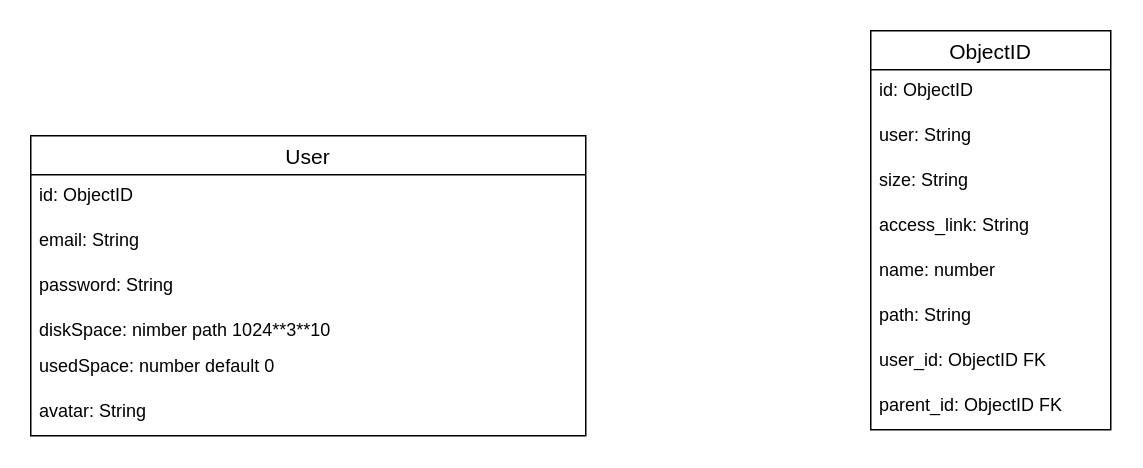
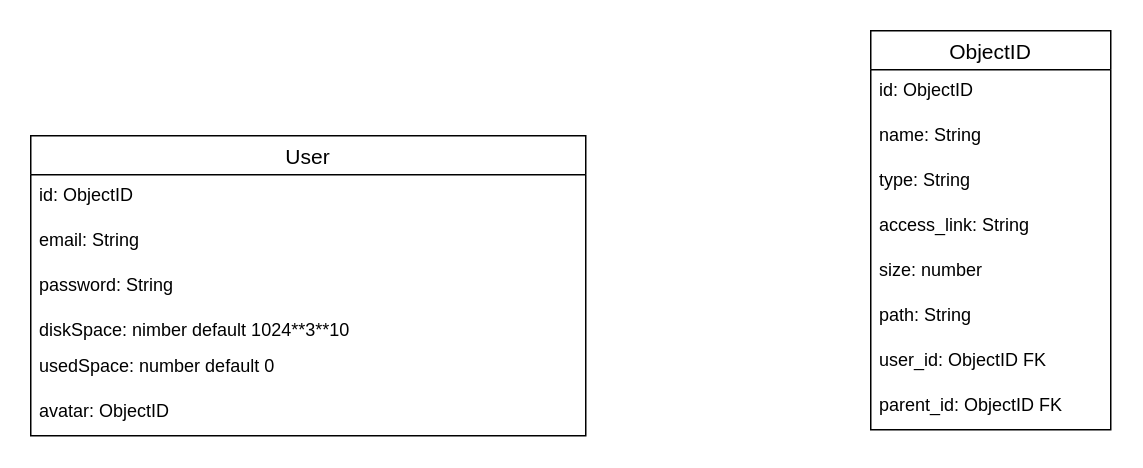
(932, 135) -> (932, 135)
(930, 180) -> (932, 180)
(935, 270) -> (932, 270)
(196, 330) -> (209, 330)
(103, 411) -> (115, 411)
